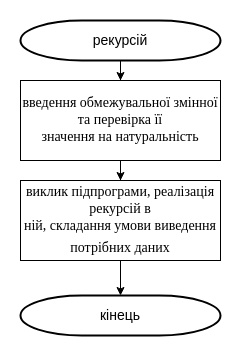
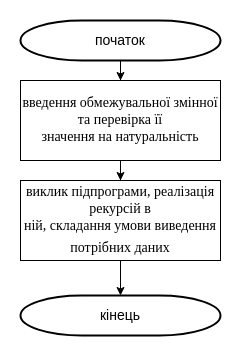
(121, 41) -> (121, 41)
